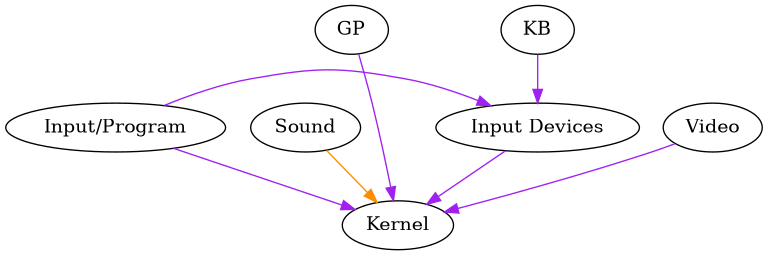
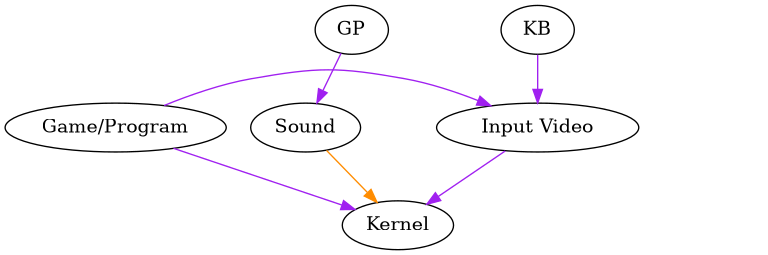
(376, 120) -> (329, 78)
(116, 128) -> (116, 128)
(538, 128) -> (538, 128)
(713, 128) -> none
